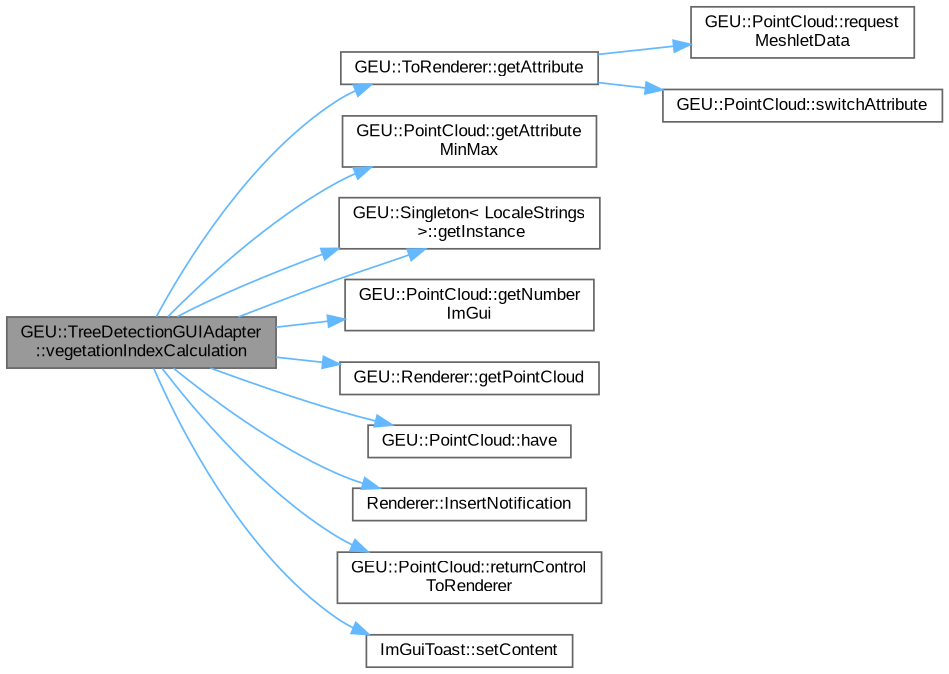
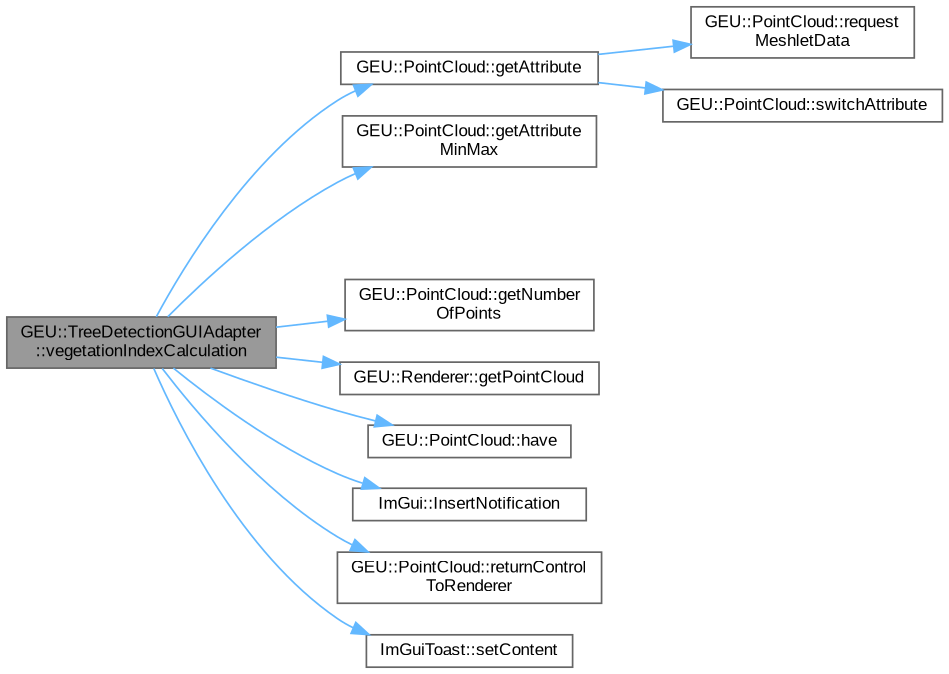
(469, 68) -> (469, 68)
(469, 223) -> none
(469, 305) -> (469, 305)
(469, 504) -> (469, 504)
